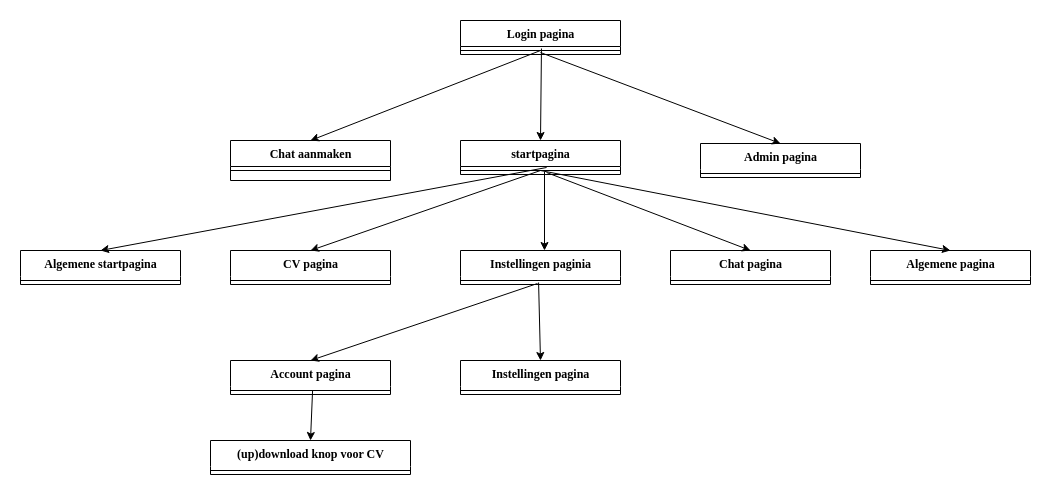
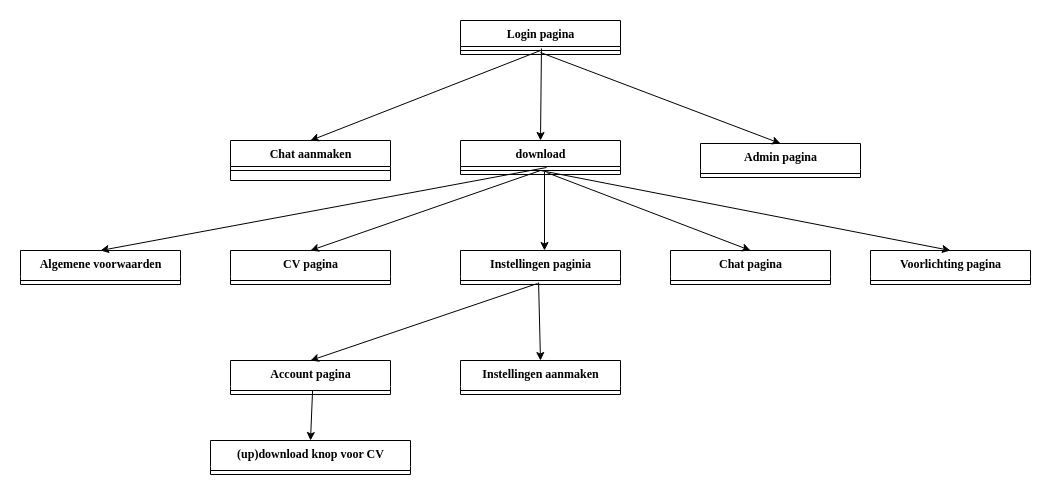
(541, 155) -> (541, 155)
(101, 265) -> (101, 265)
(951, 265) -> (951, 265)
(541, 375) -> (541, 375)
